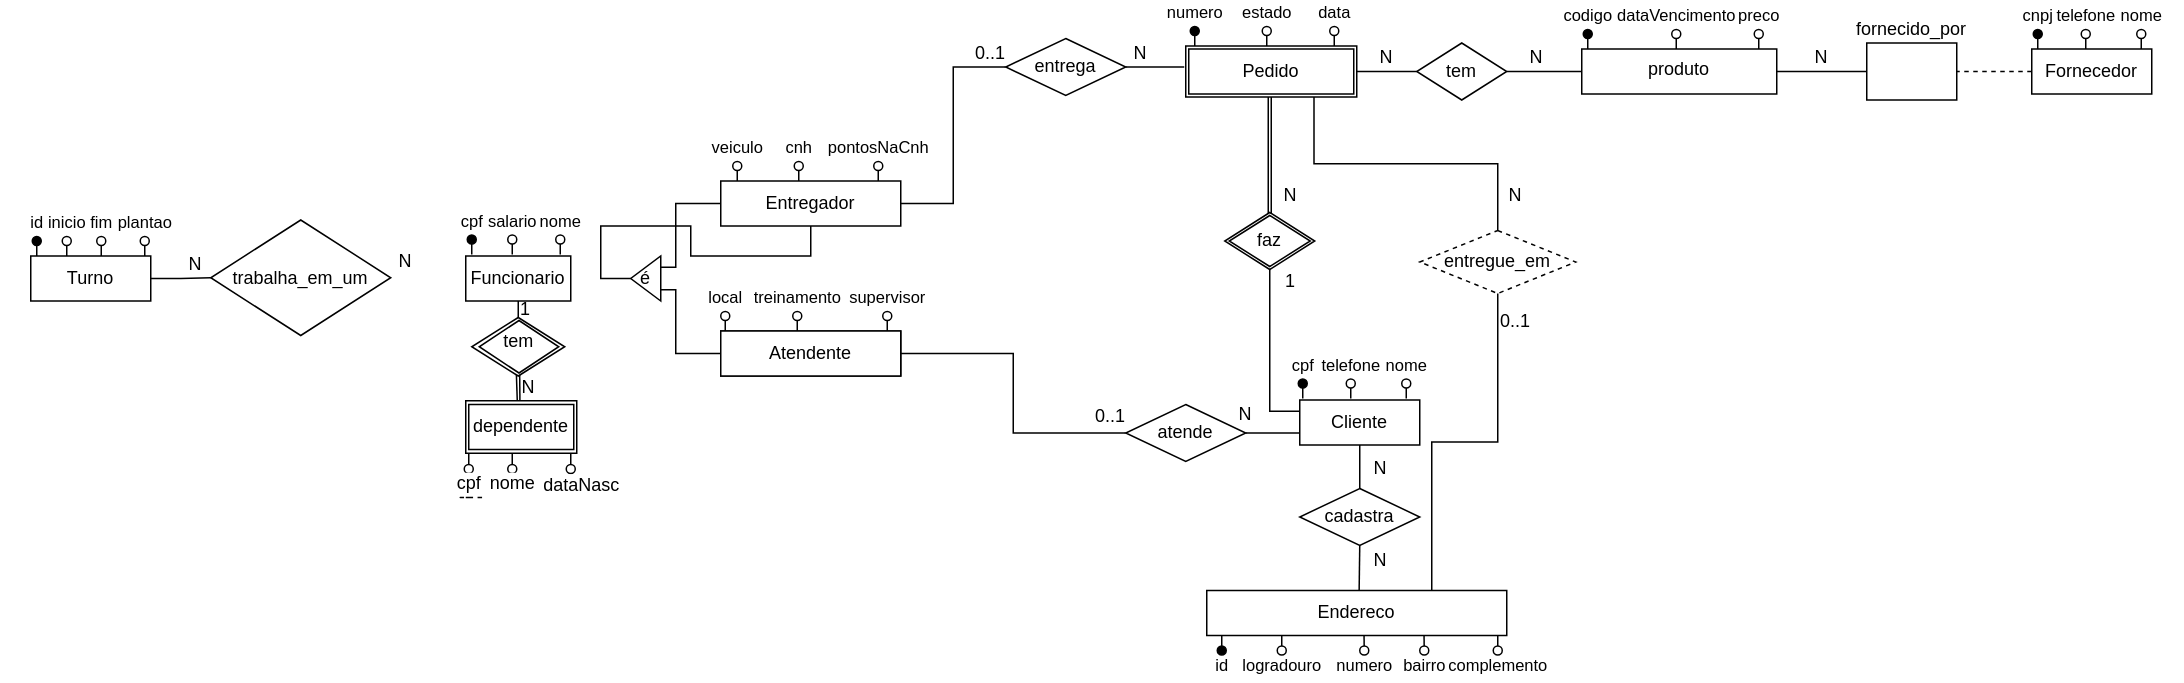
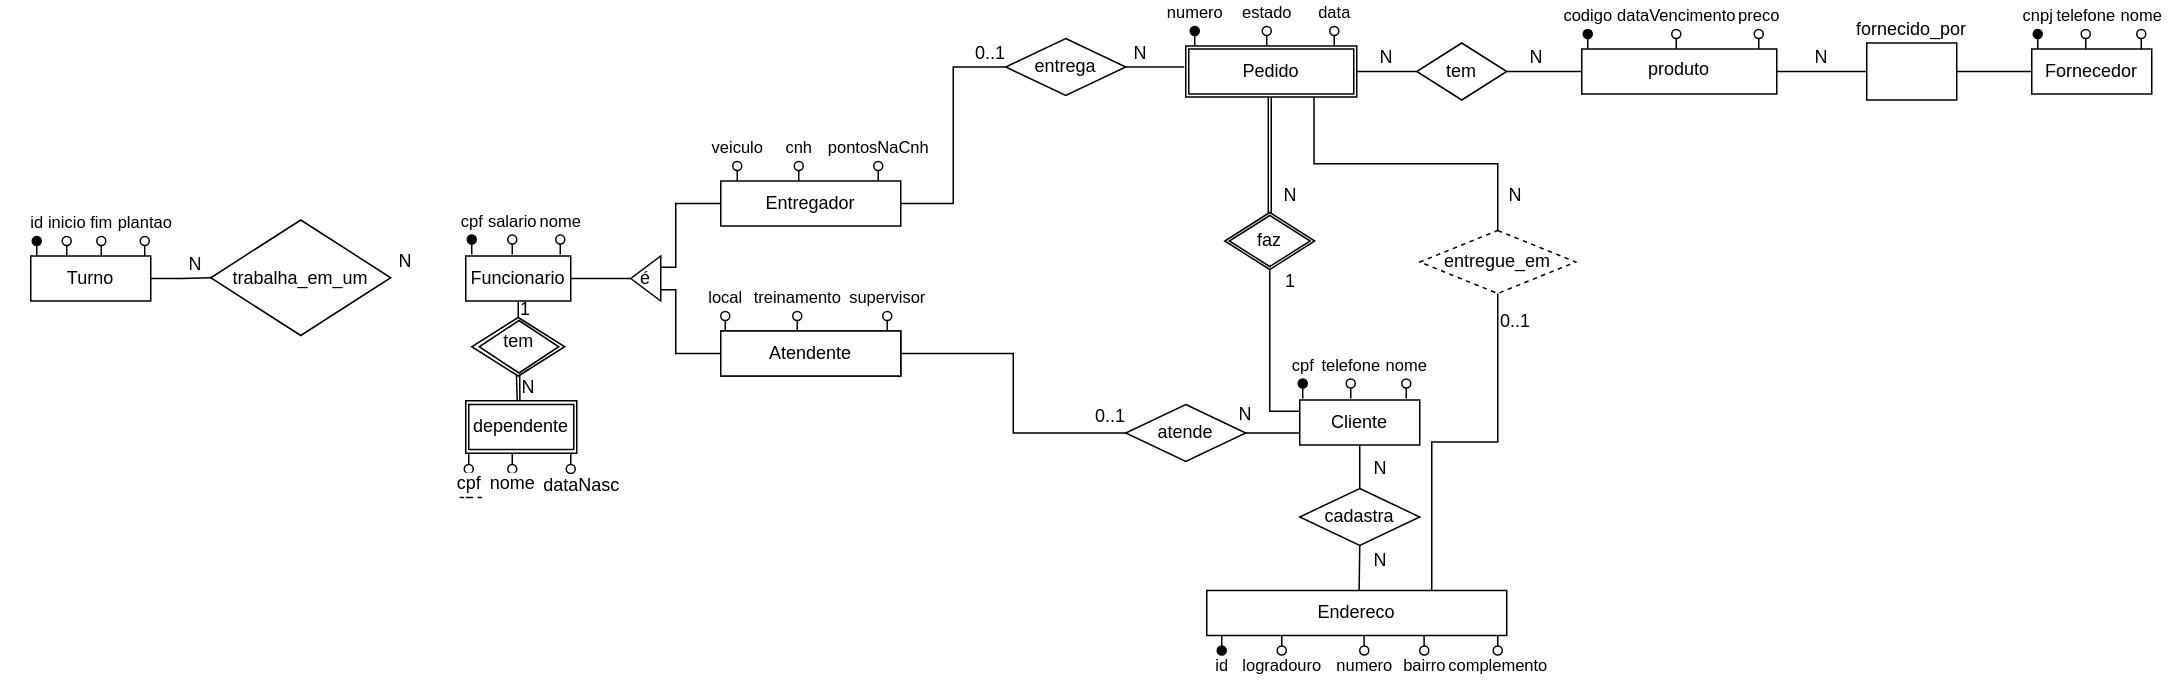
(1994, 71) -> (1994, 71)
(691, 244) -> (587, 278)
